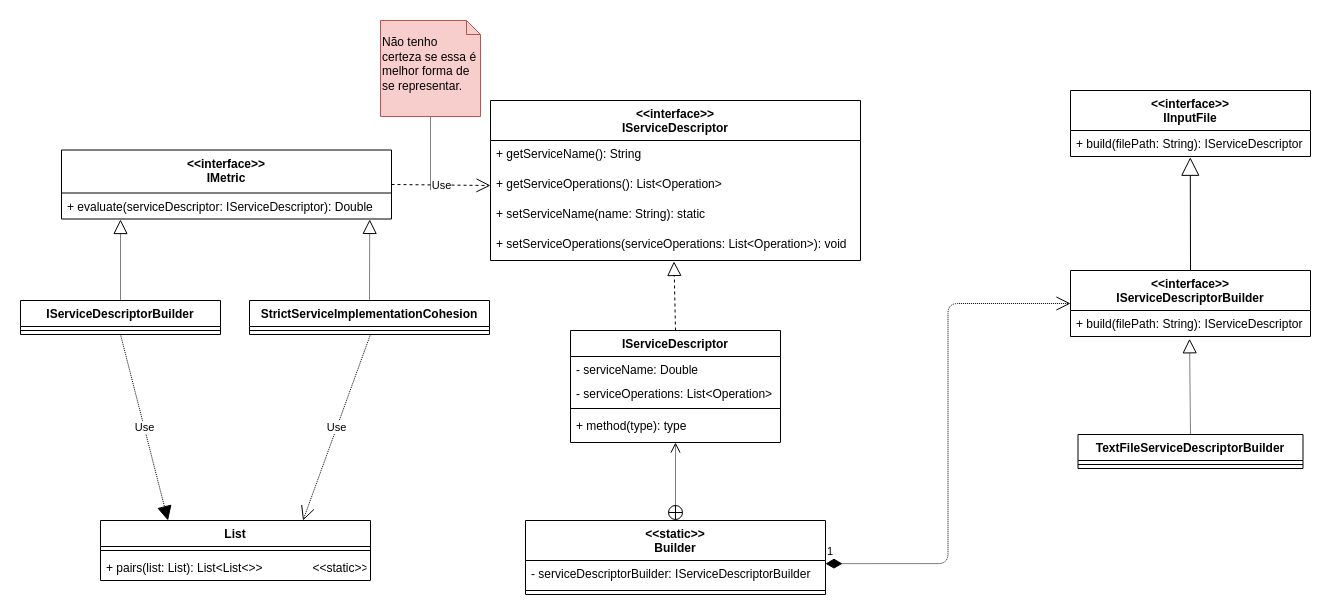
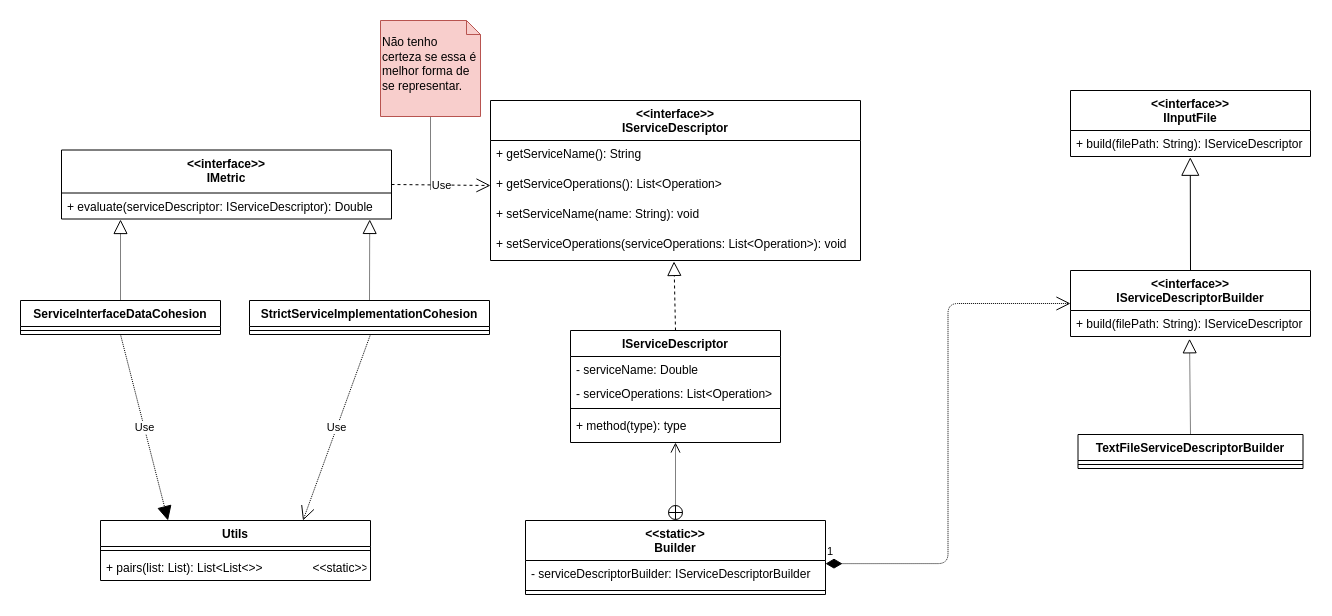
(611, 214) -> (604, 214)
(120, 314) -> (120, 314)
(235, 534) -> (235, 534)
